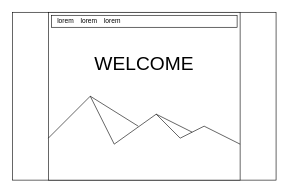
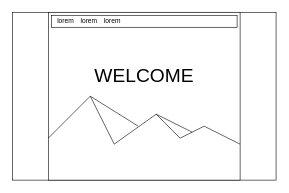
(144, 63) -> (144, 75)
